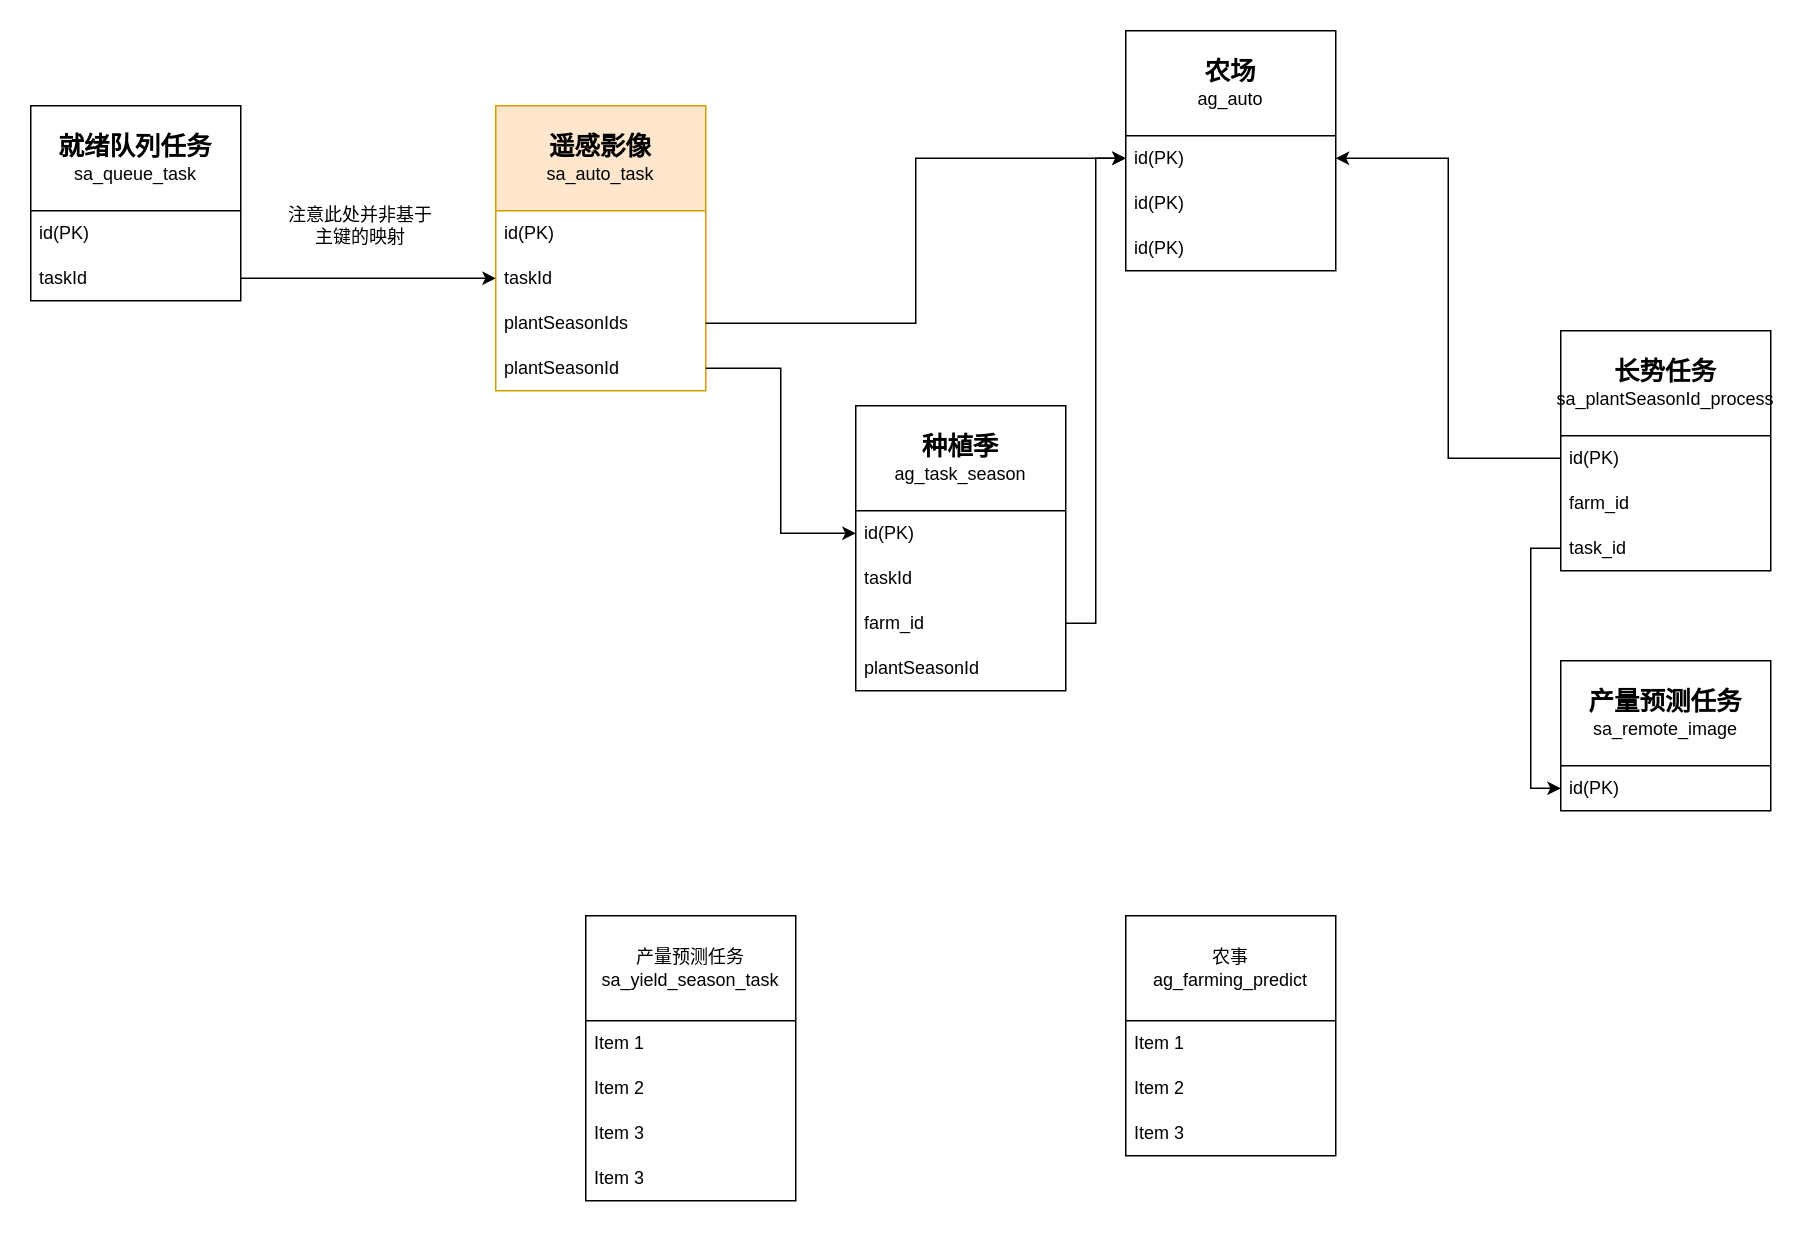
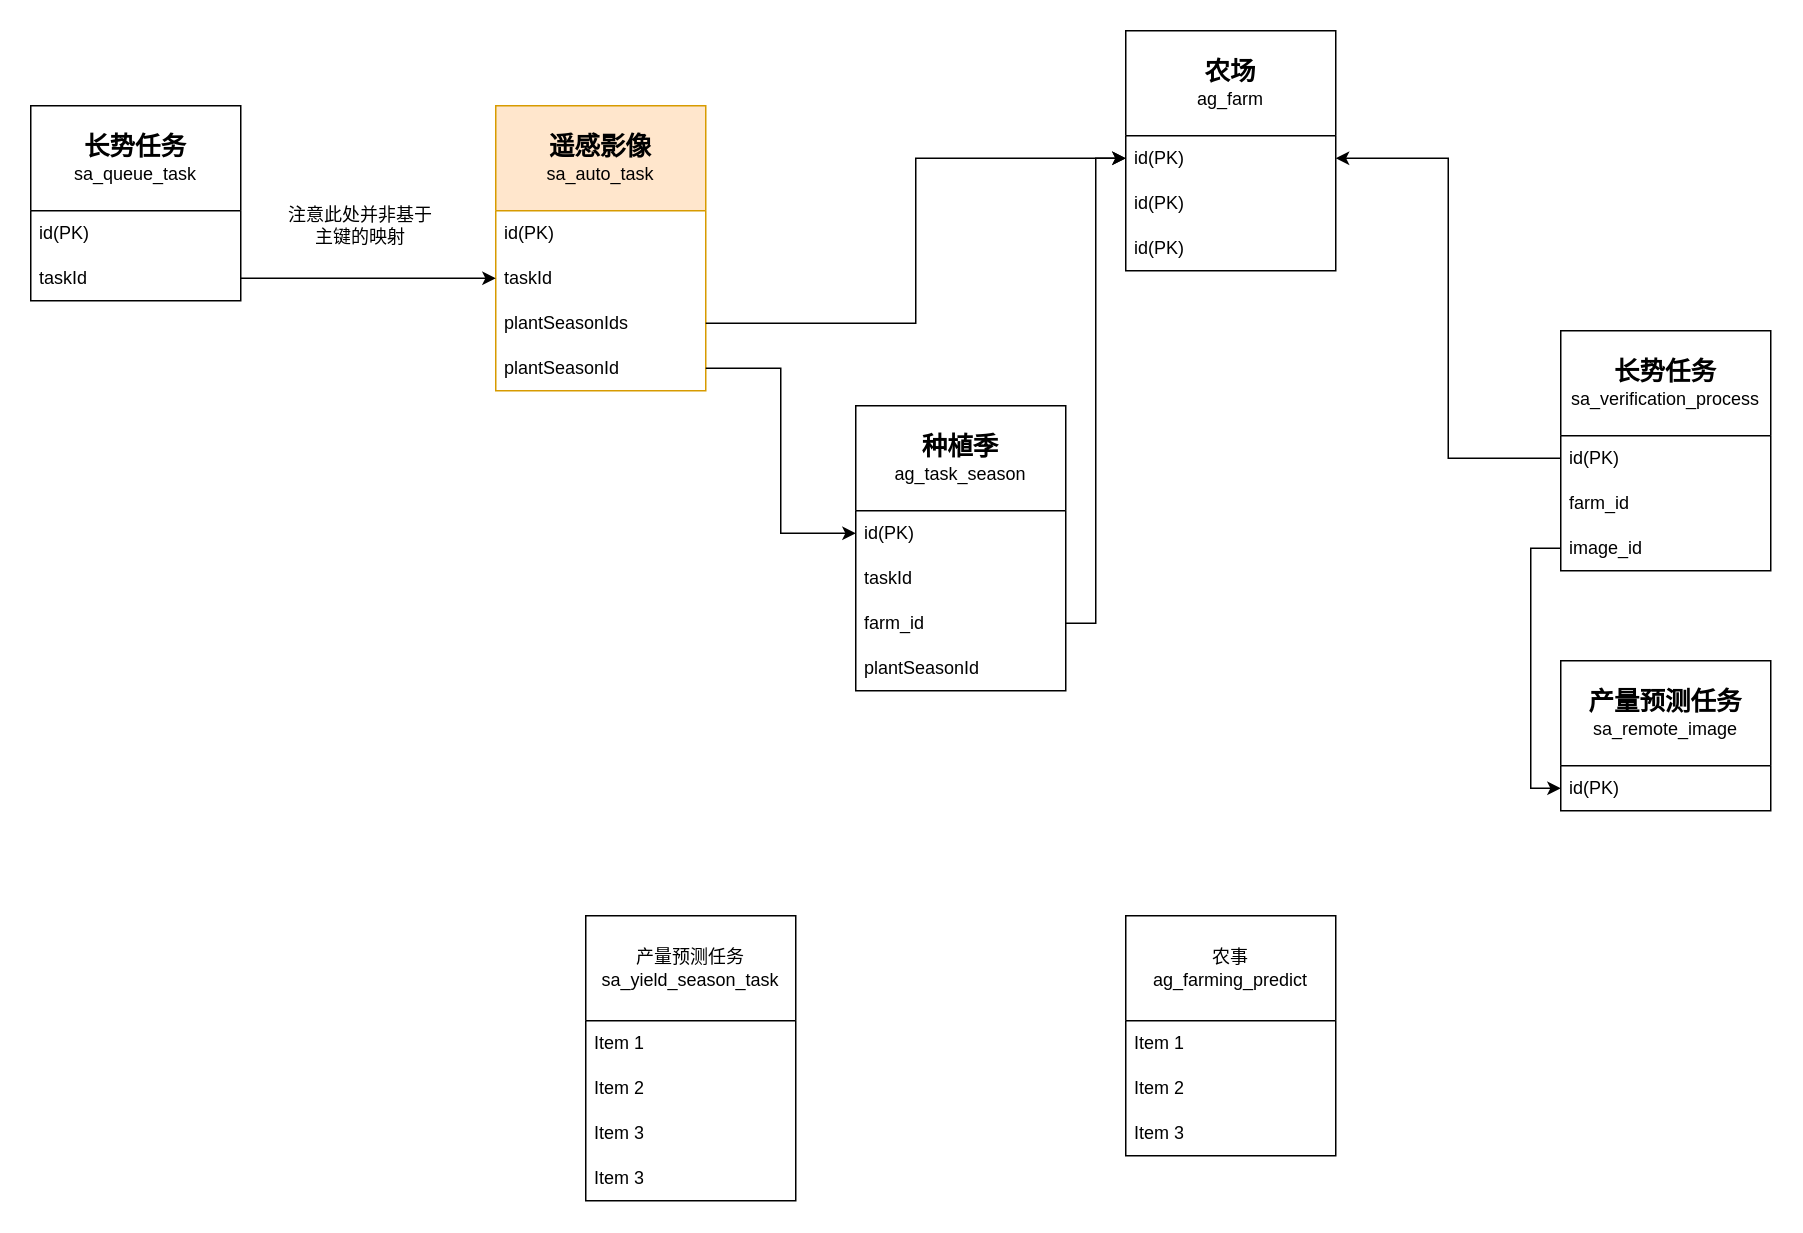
(1231, 83) -> (1231, 83)
(136, 158) -> (136, 158)
(1666, 383) -> (1666, 383)
(1603, 548) -> (1605, 548)
